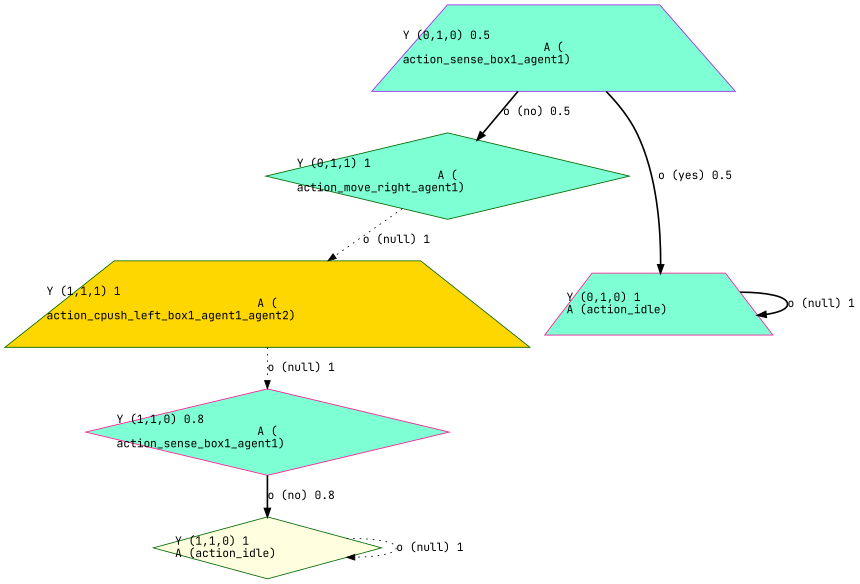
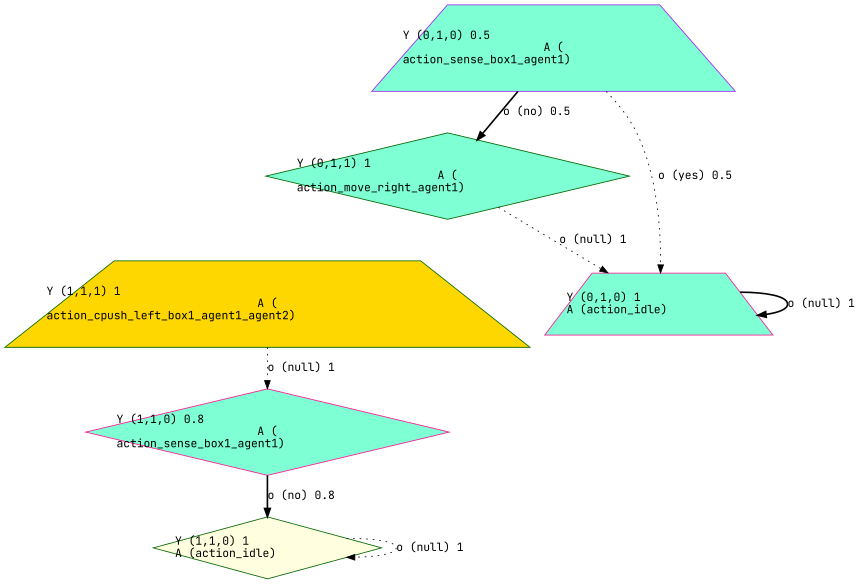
(651, 172) -> (651, 172)
(369, 232) -> (550, 238)
